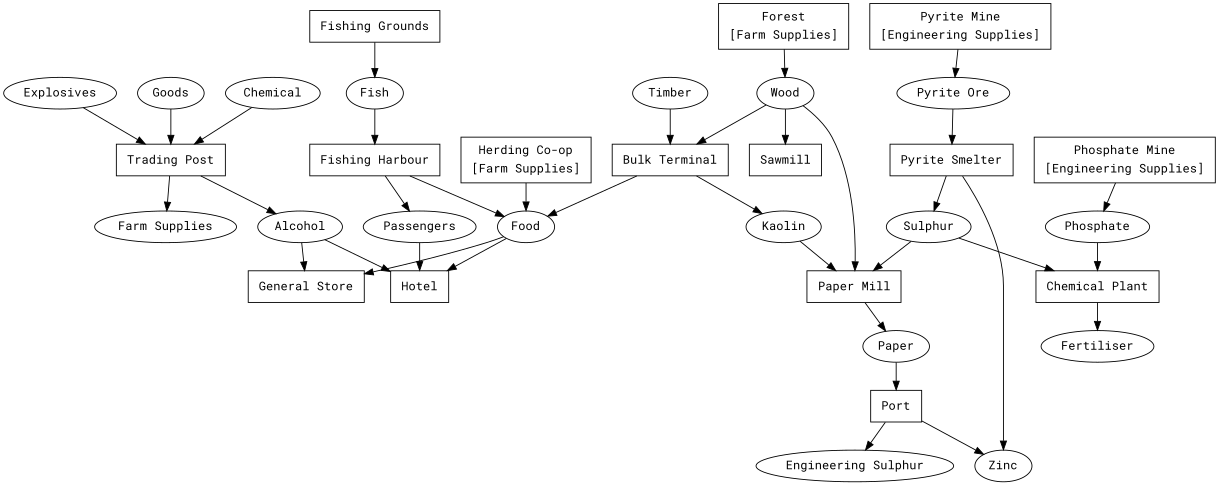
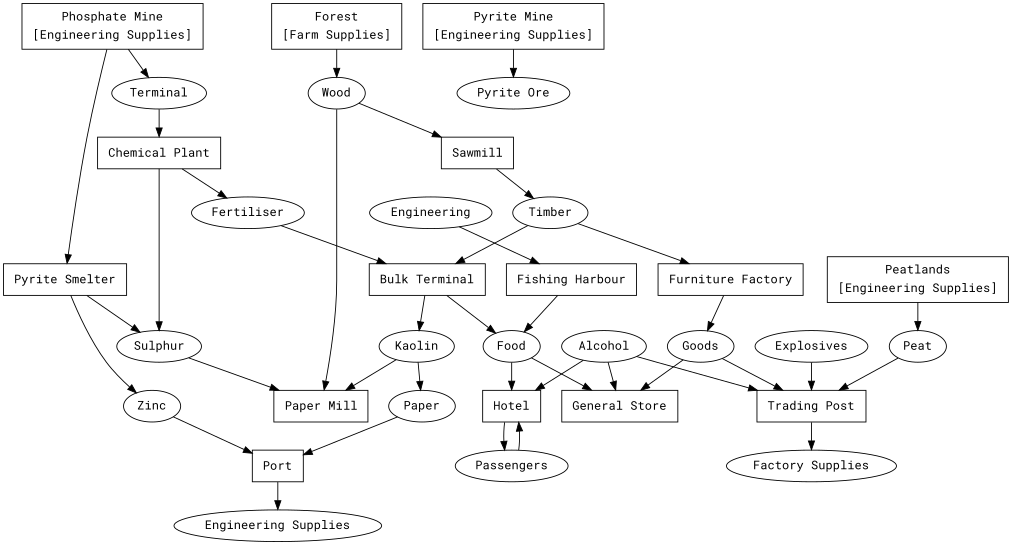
(375, 26) -> none
(273, 93) -> (918, 346)
(375, 93) -> (431, 213)
(735, 122) -> (329, 243)
(953, 122) -> (84, 151)
(526, 160) -> none
none -> (512, 181)
(395, 190) -> (504, 432)
(234, 193) -> (693, 372)
(166, 227) -> (811, 466)
(1097, 227) -> (159, 93)
(1006, 254) -> (159, 245)
none -> (731, 280)
none -> (918, 280)
(873, 313) -> (419, 372)
none -> (666, 372)
(949, 436) -> (209, 433)
(855, 466) -> (278, 526)
